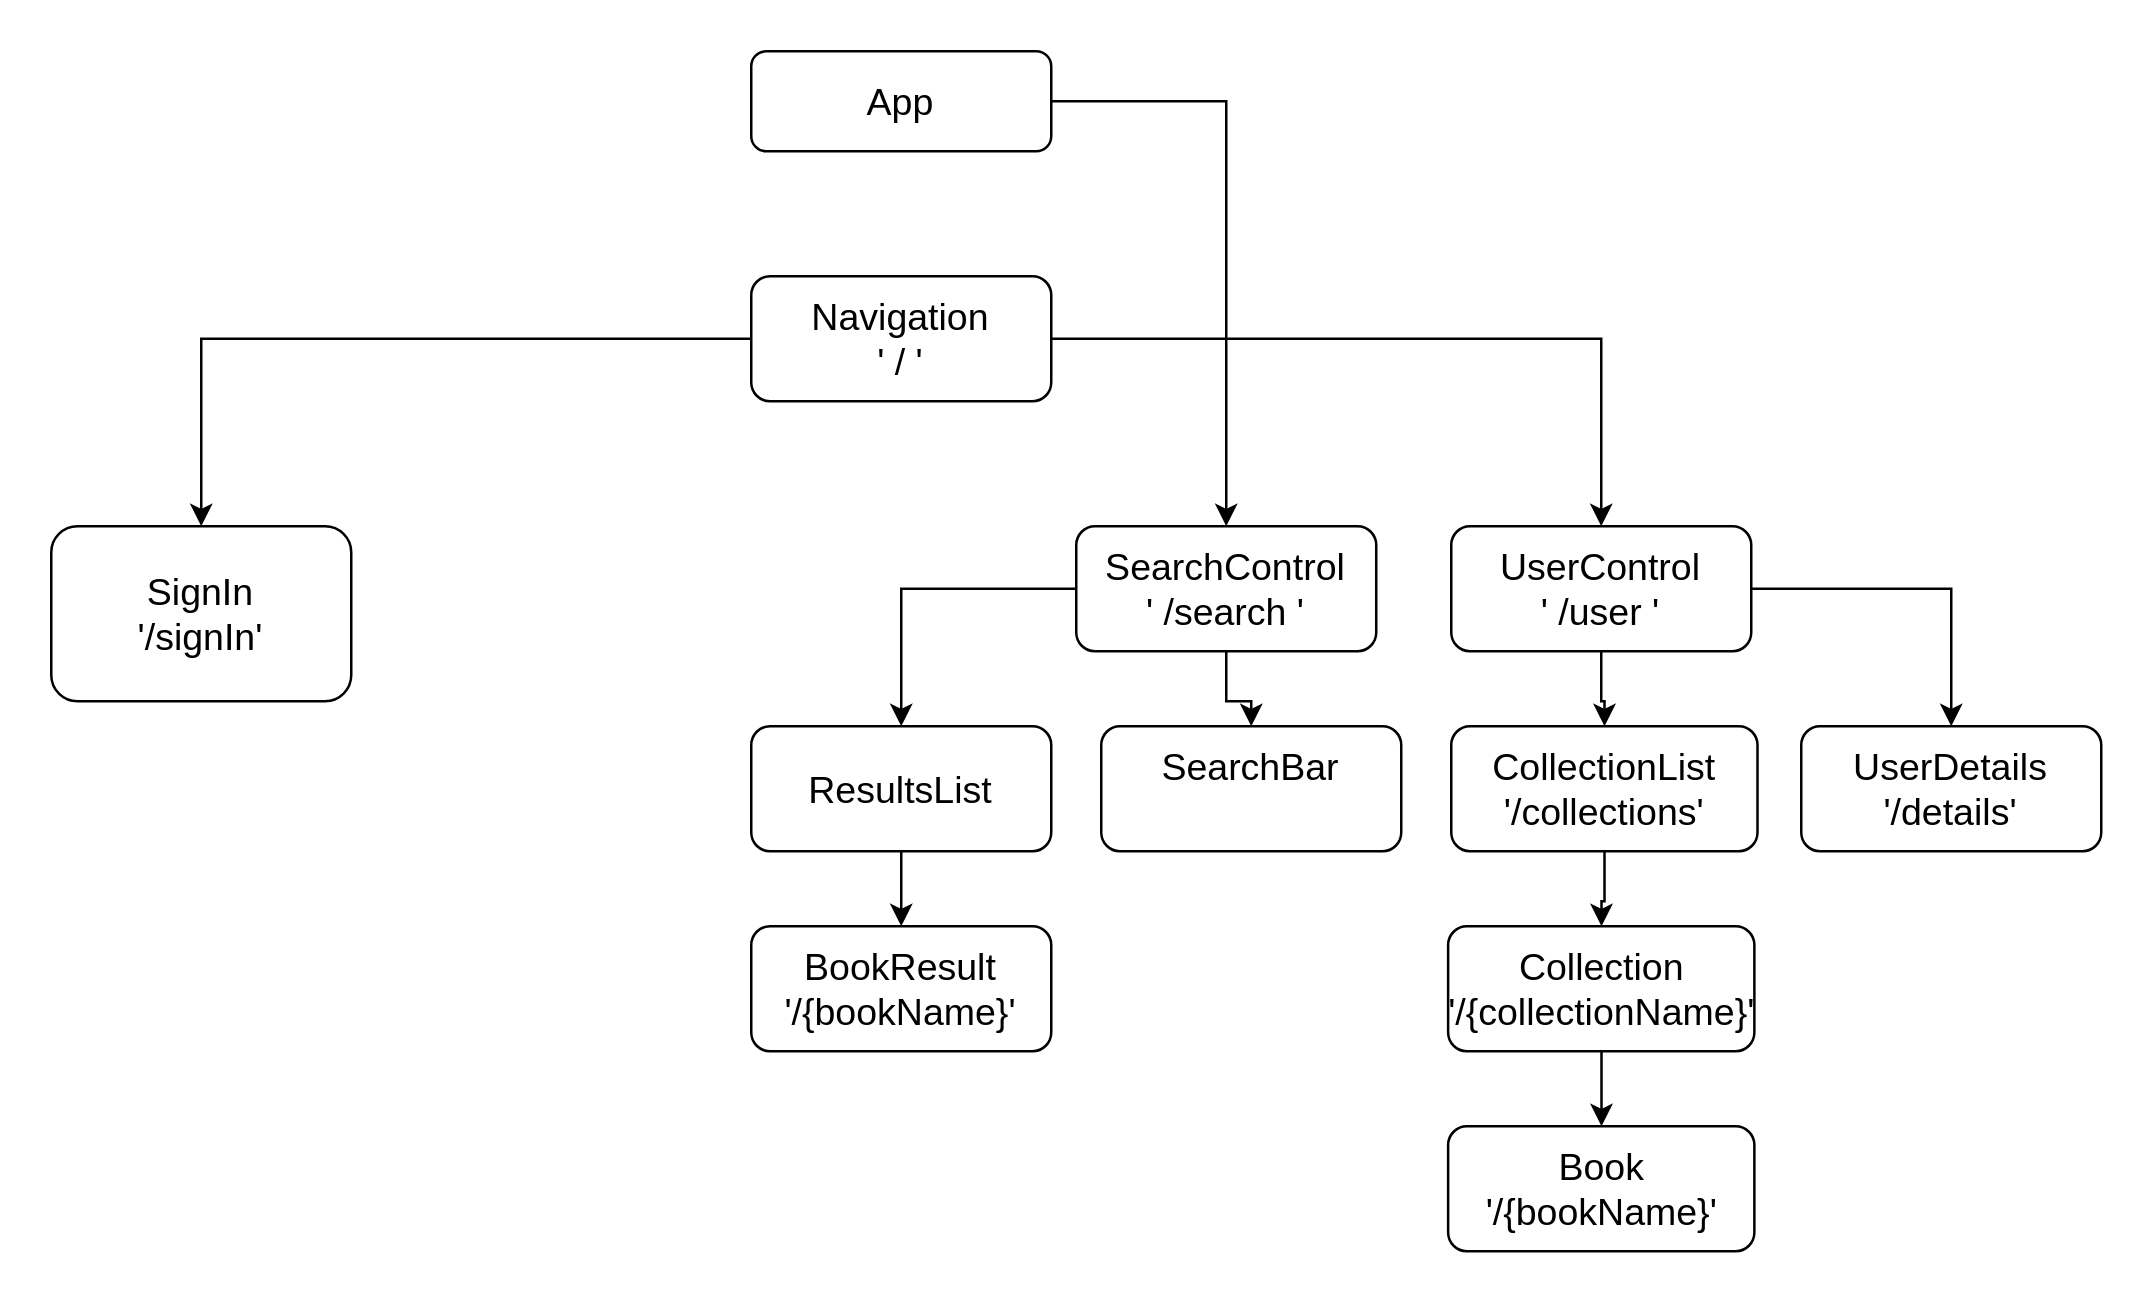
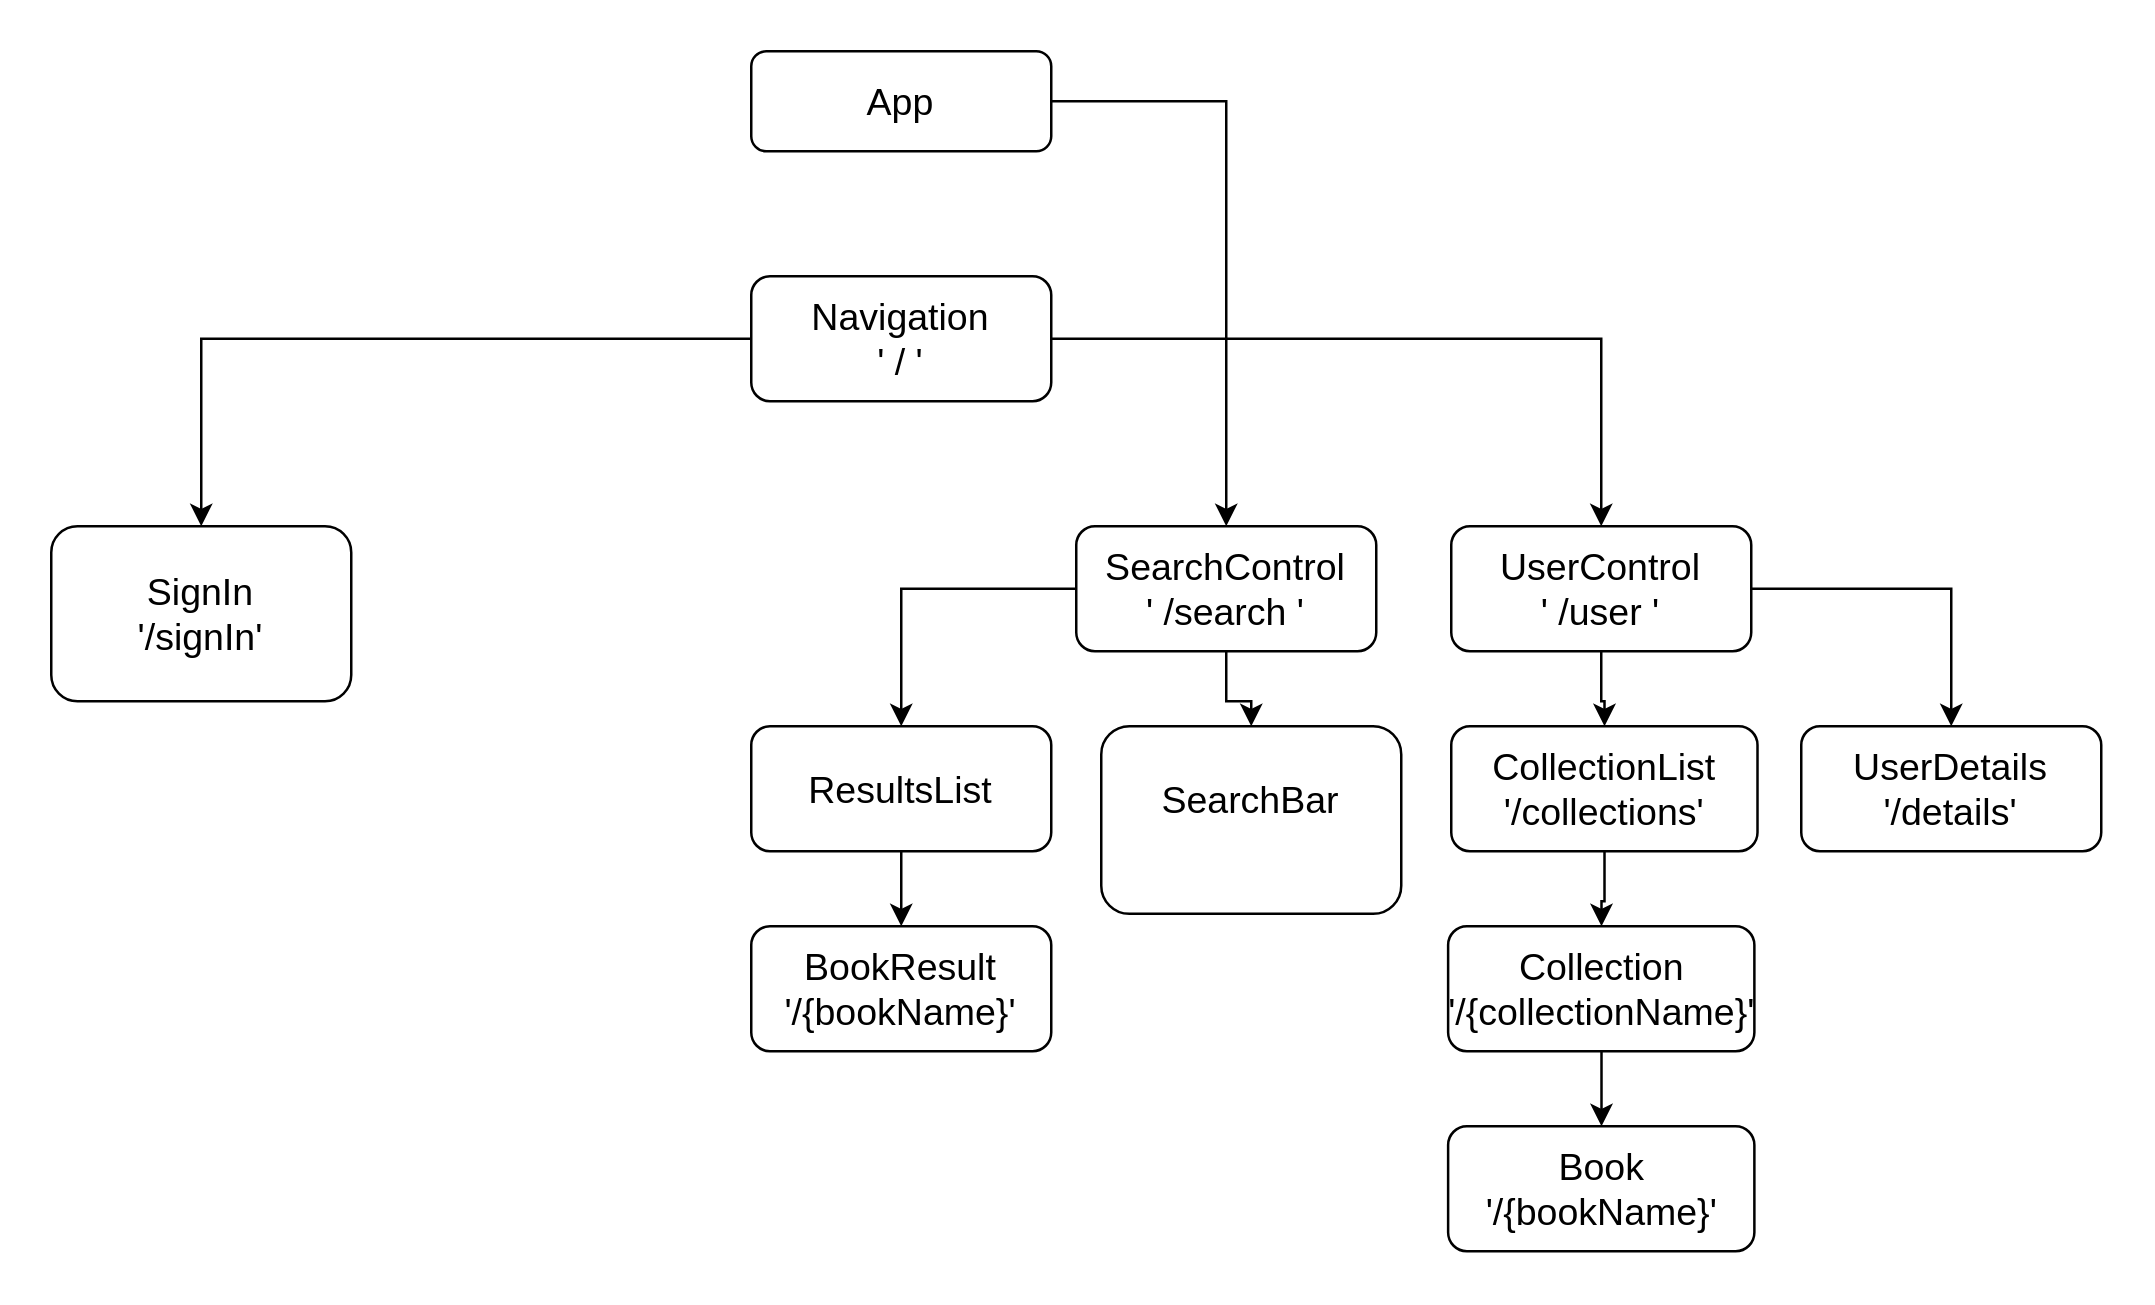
(1251, 789) -> (1251, 820)
